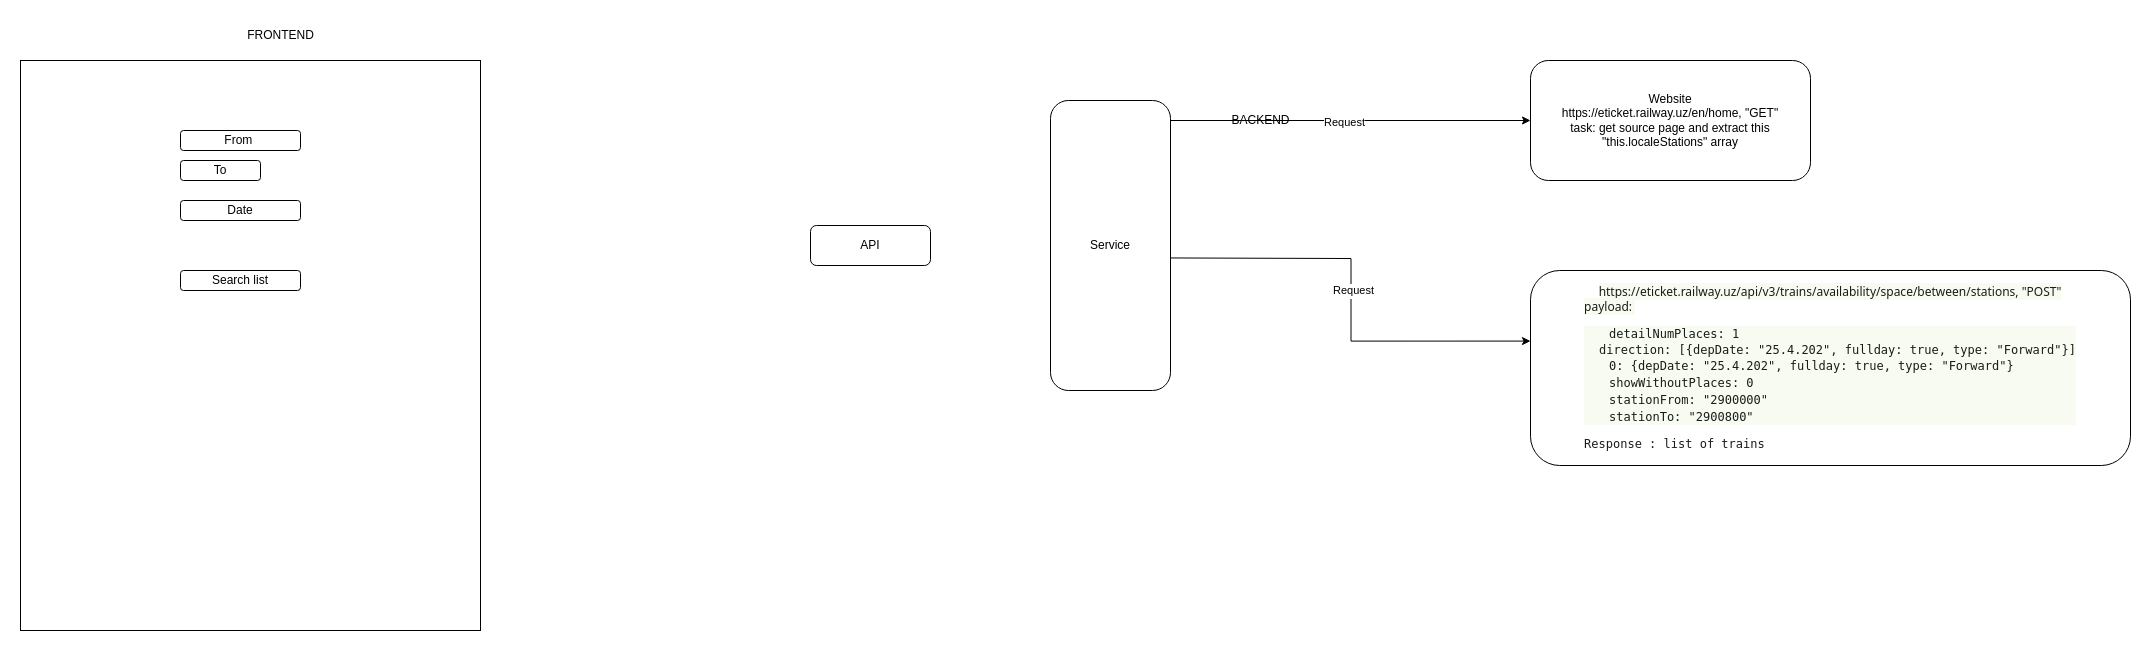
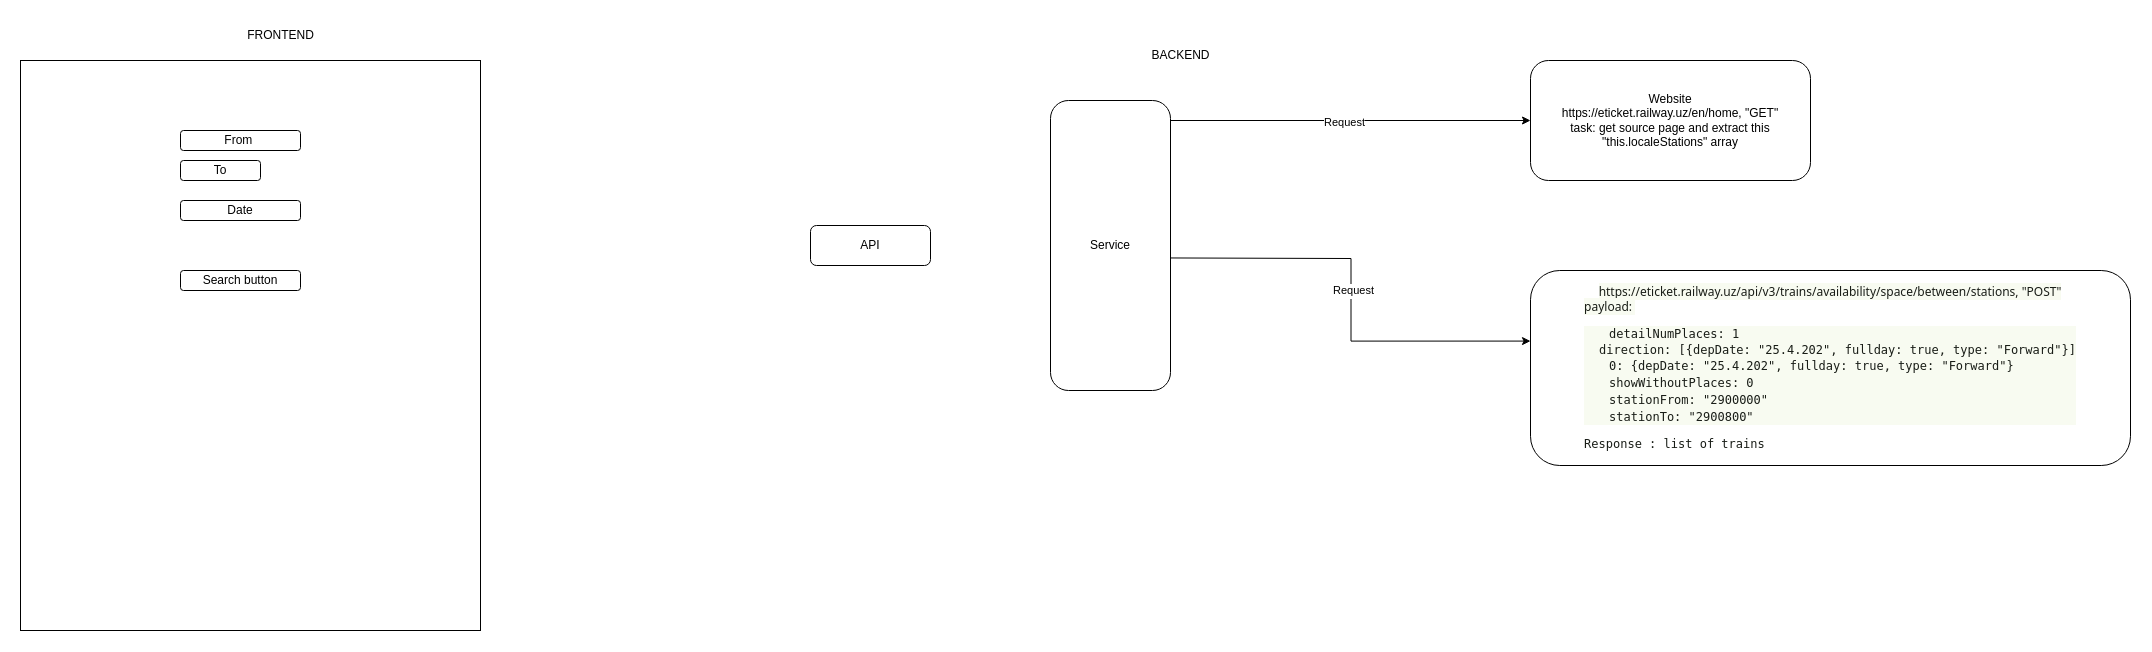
(1261, 121) -> (1181, 56)
(241, 281) -> (241, 281)
